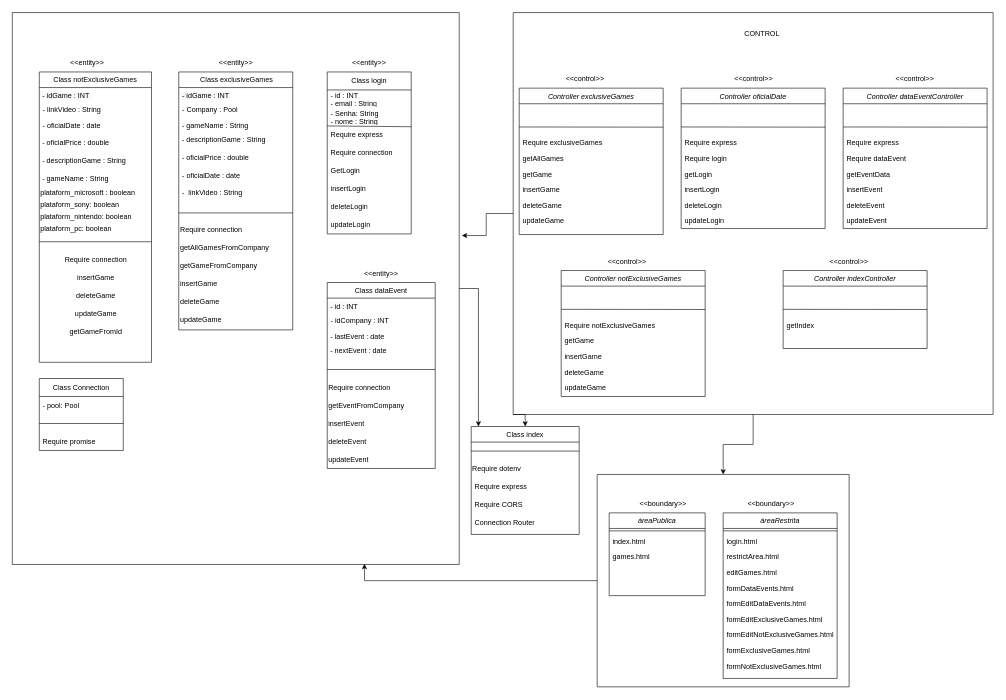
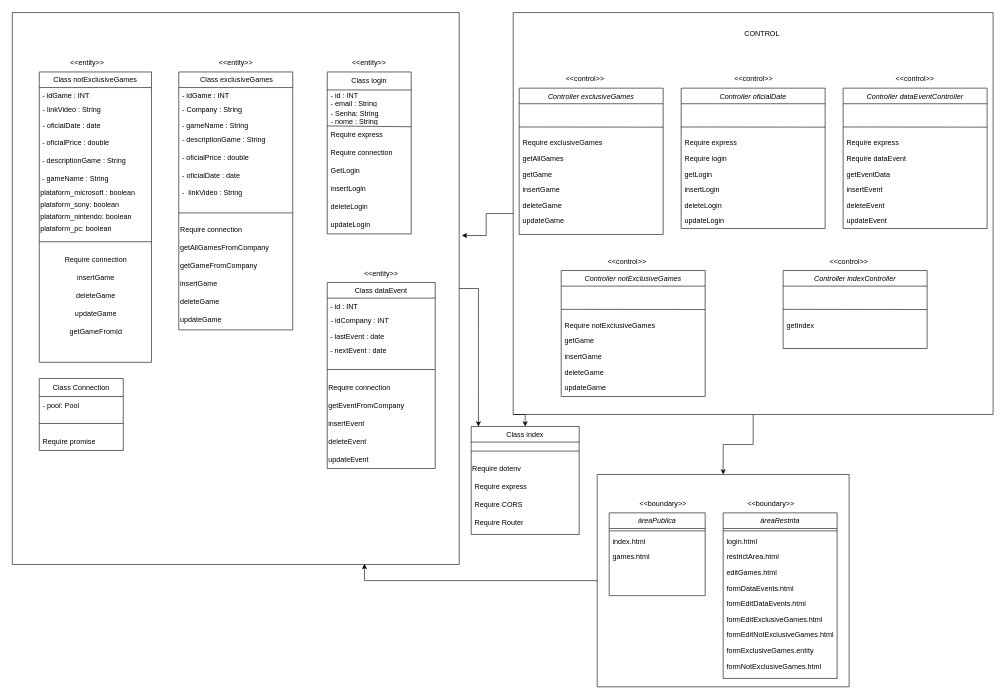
(210, 110) -> (214, 110)
(507, 523) -> (501, 523)
(769, 650) -> (773, 650)
